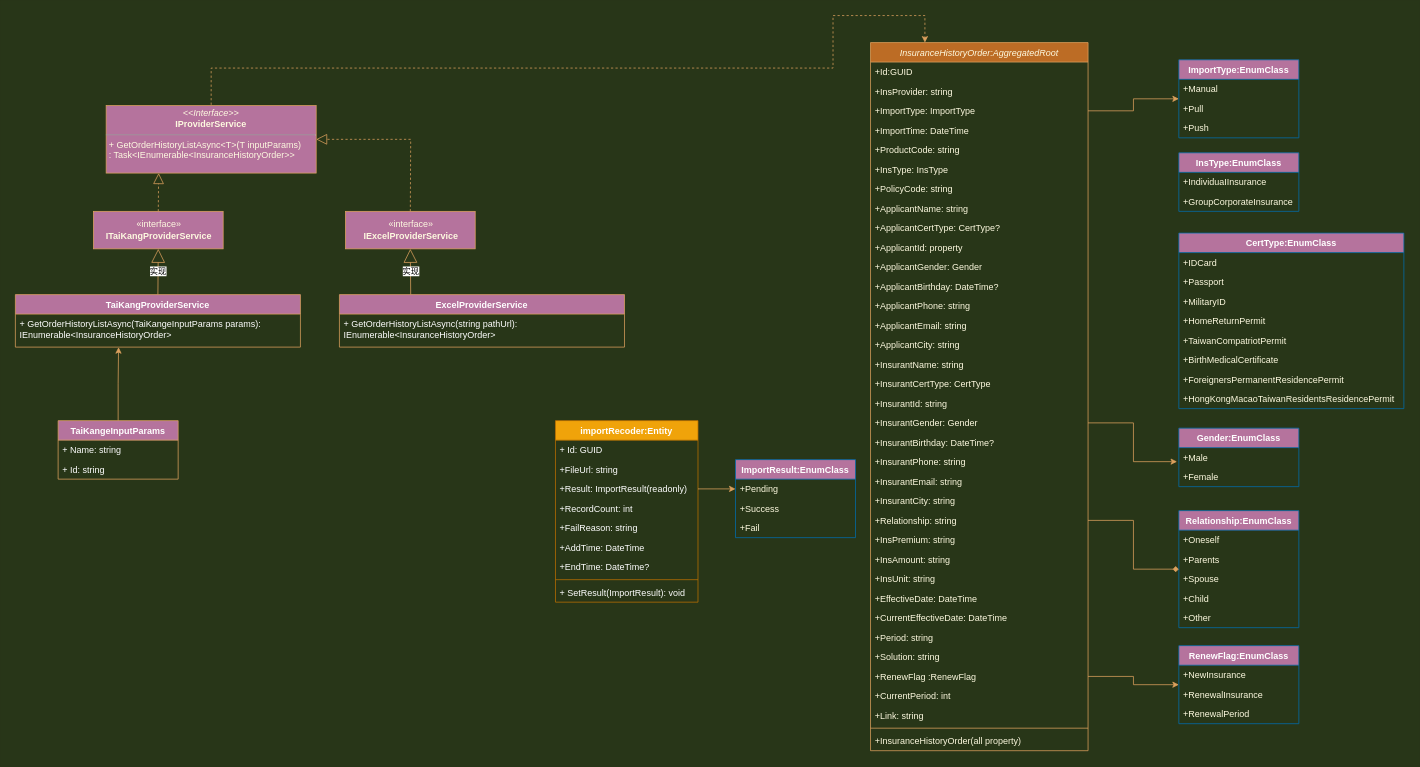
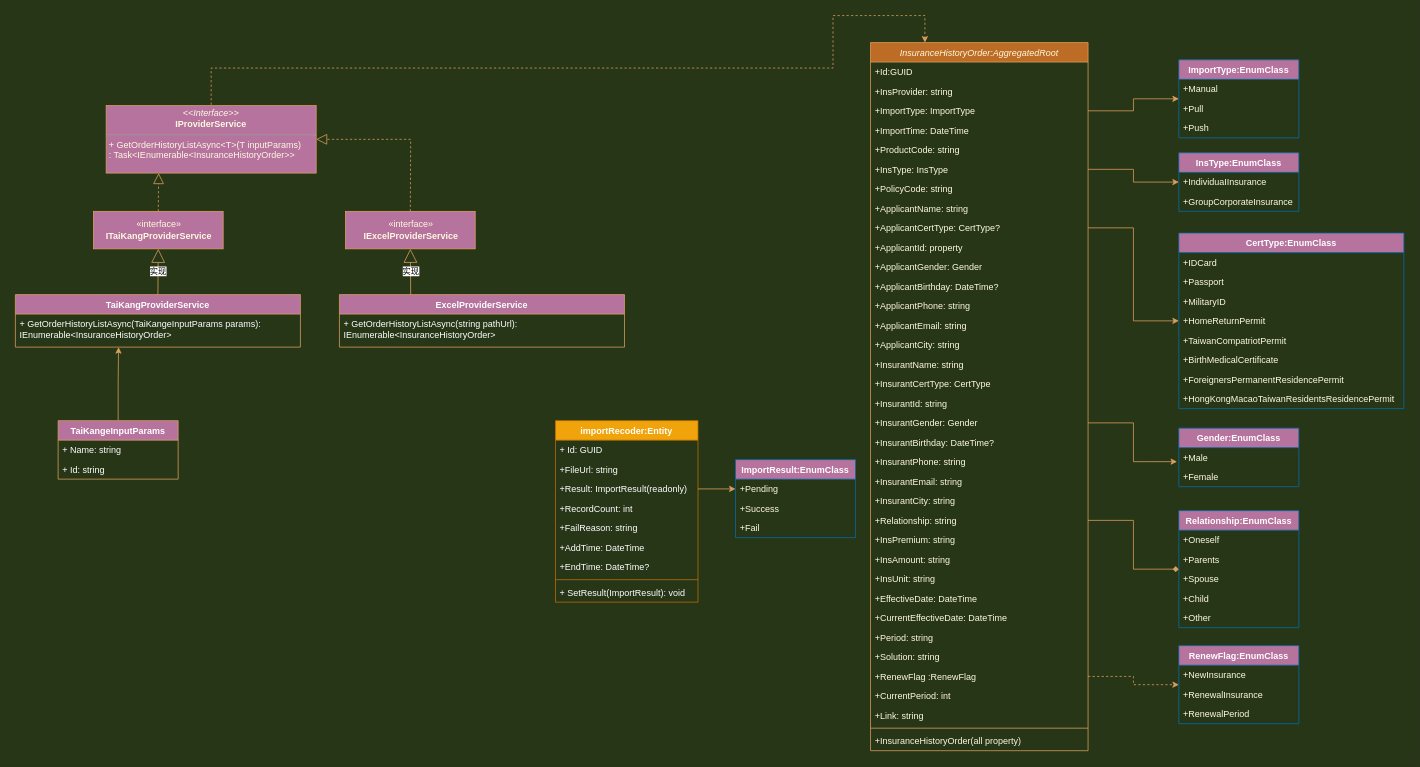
none -> (1118, 169)
none -> (1133, 274)
(1133, 678) -> (1133, 678)
